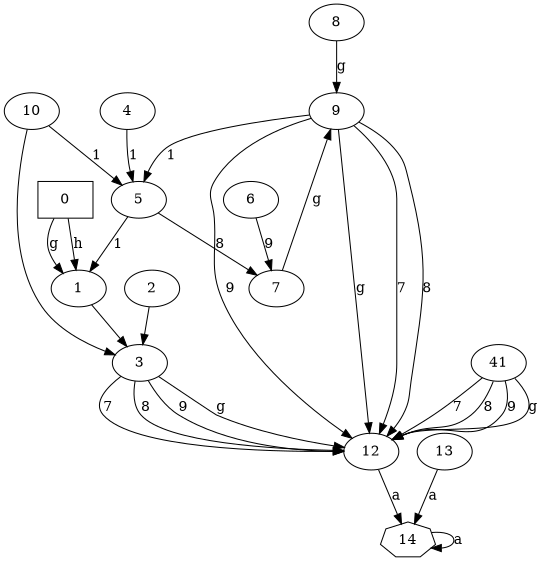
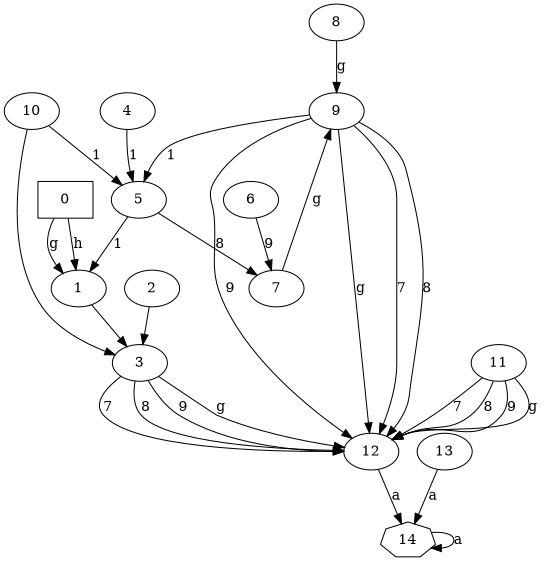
(499, 363) -> (499, 363)
